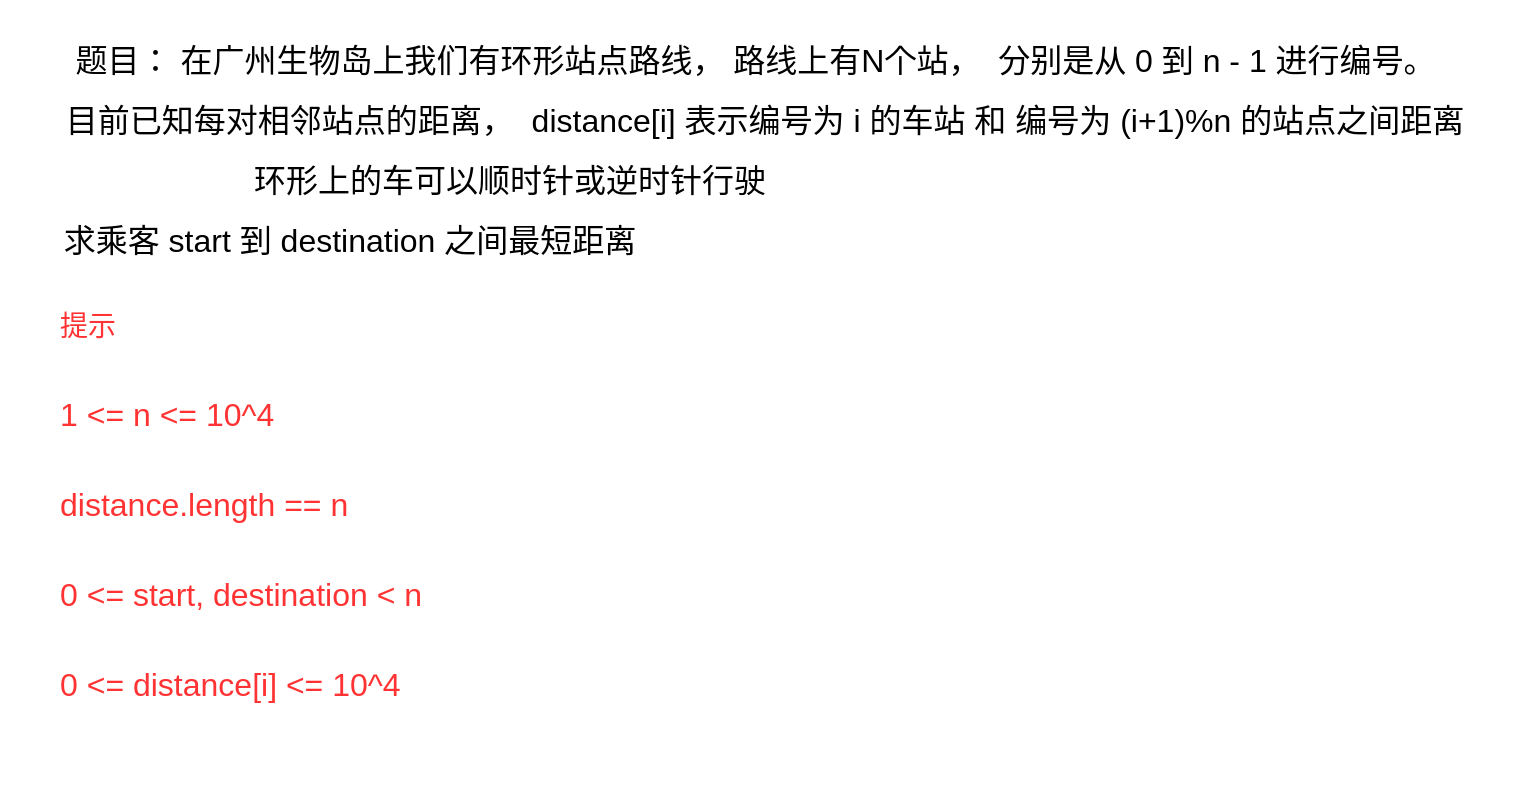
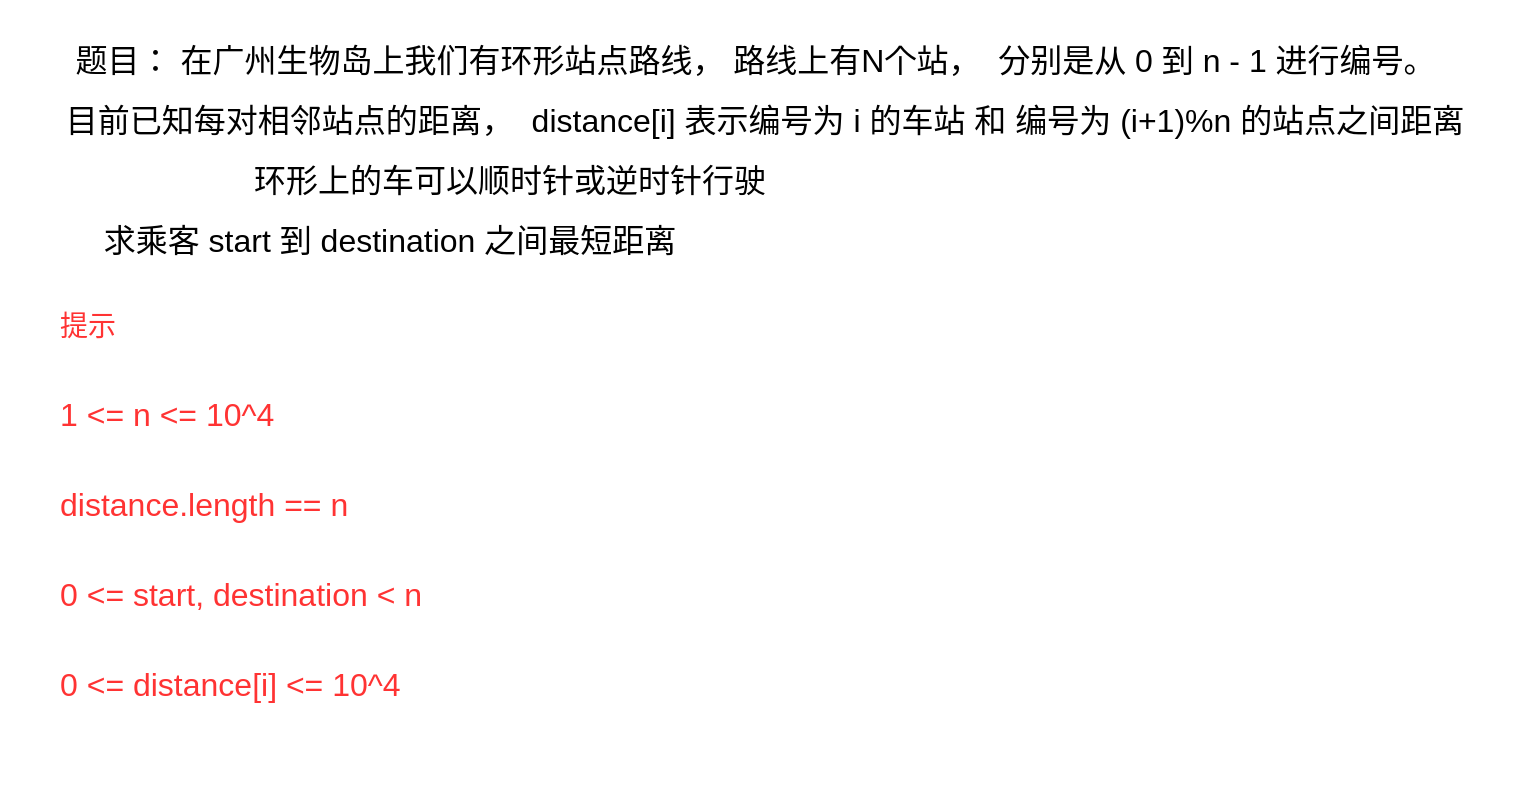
(351, 241) -> (391, 241)
